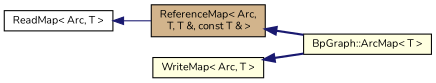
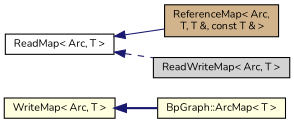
(290, 33) -> none
none -> (222, 68)
